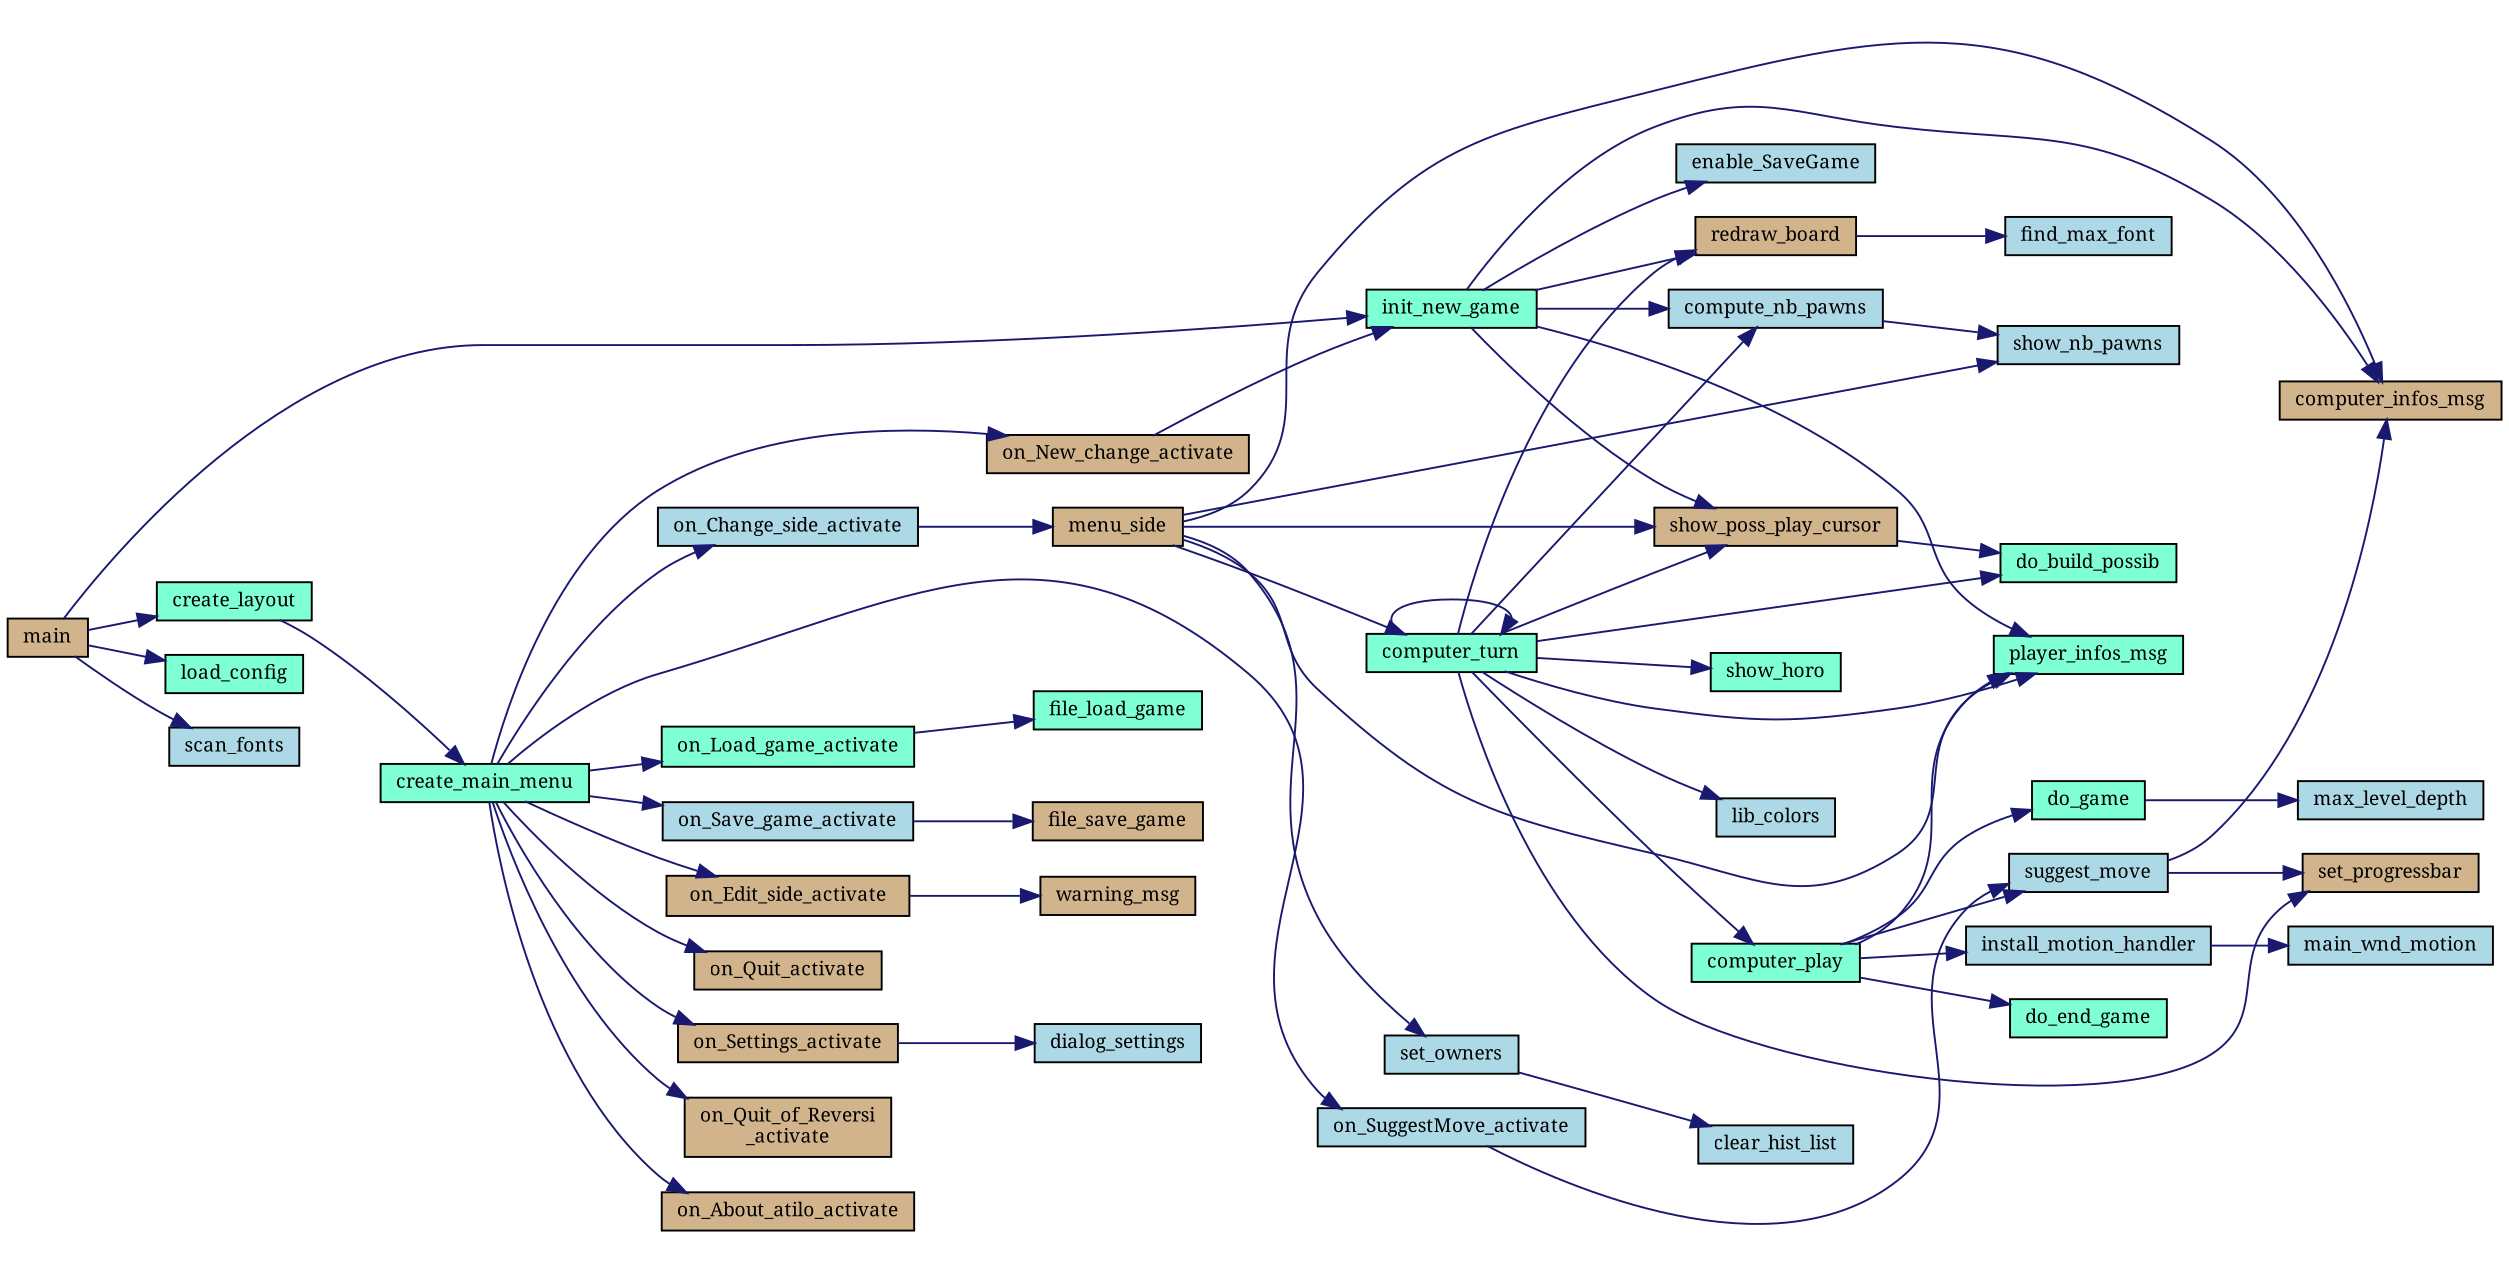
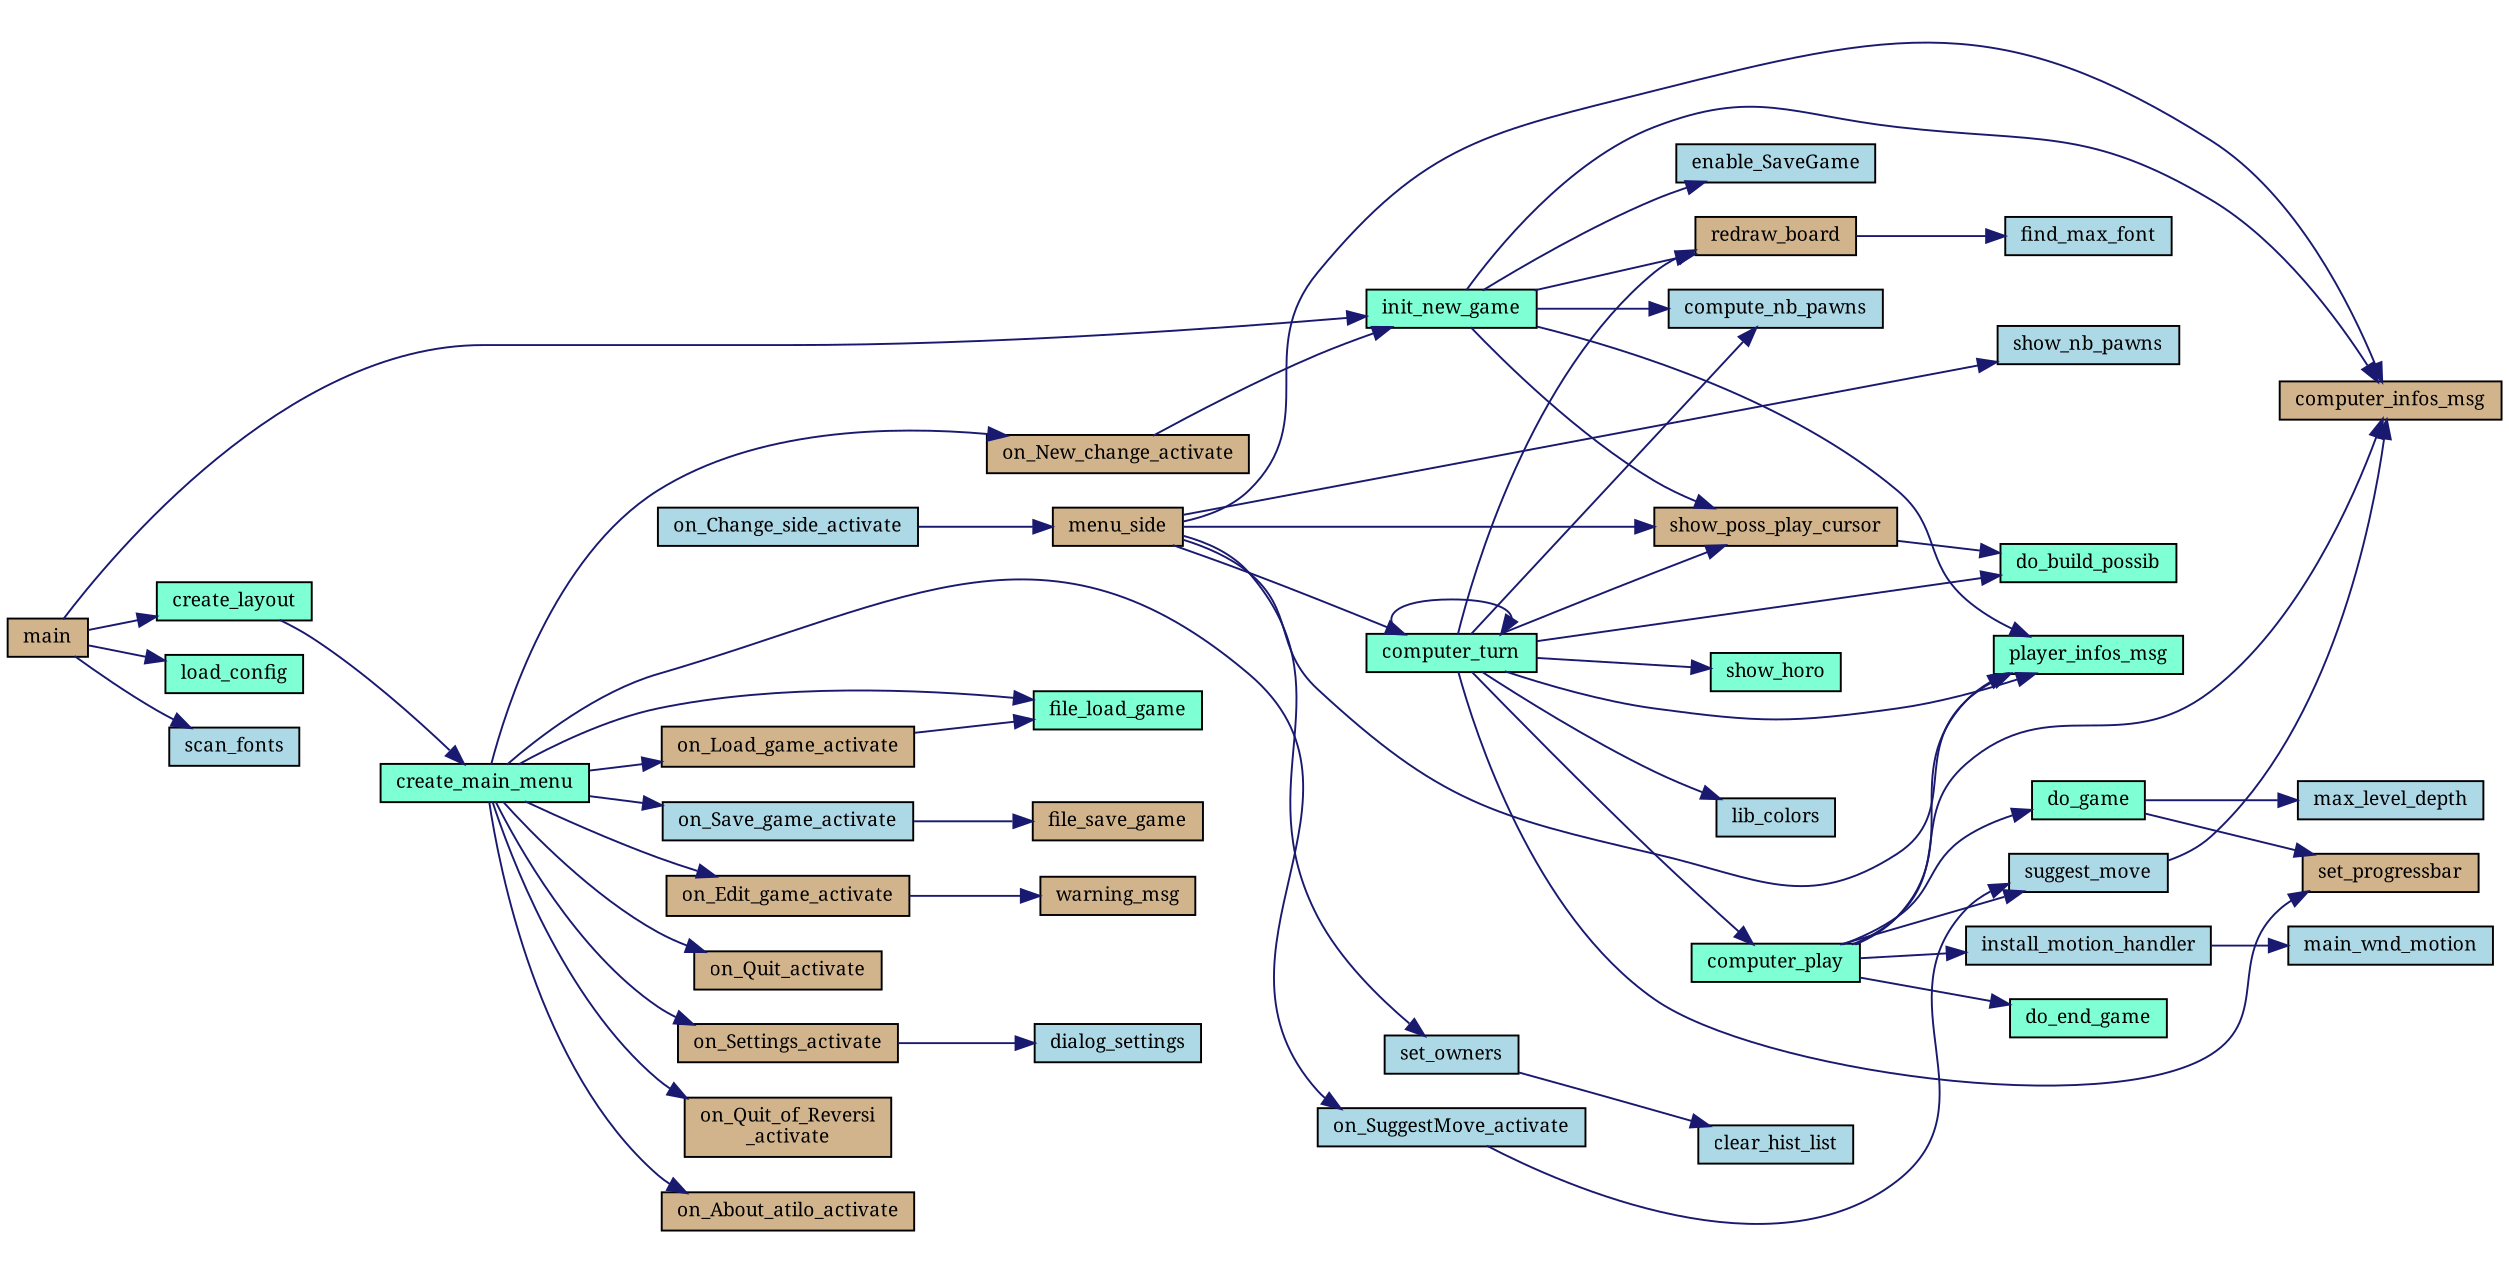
(1930, 327) -> none
(582, 644) -> (760, 694)
none -> (2128, 723)
(788, 747) -> (788, 747)
(2226, 873) -> (2231, 835)
(788, 896) -> (788, 896)
